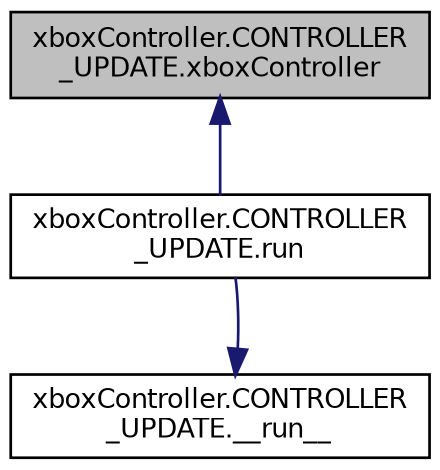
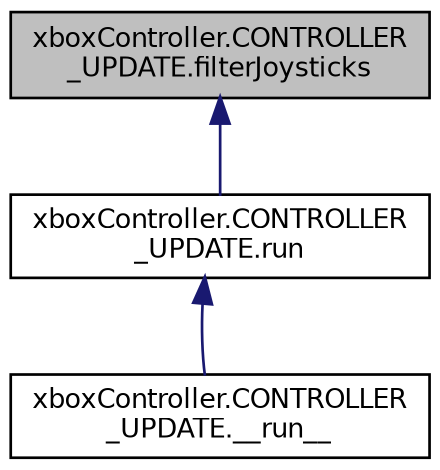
(220, 55) -> (220, 55)
(238, 313) -> (202, 340)
